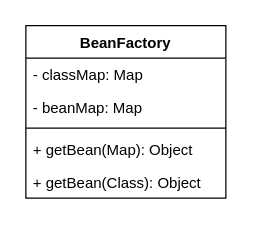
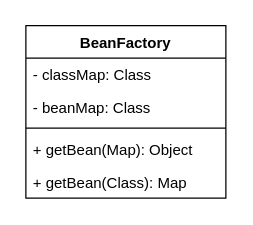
(88, 75) -> (94, 75)
(85, 108) -> (92, 108)
(126, 183) -> (113, 183)
